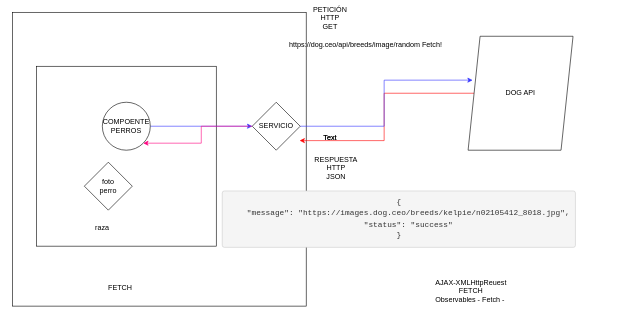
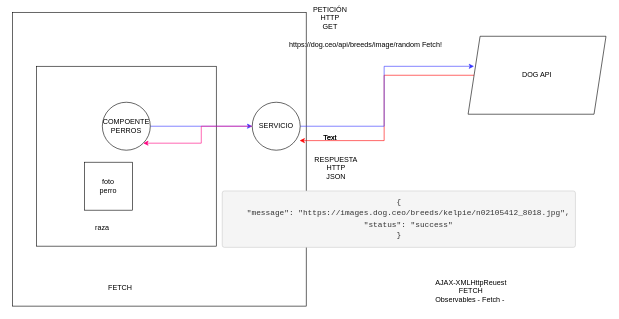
(521, 93) -> (537, 75)
(276, 126) -> (276, 126)
(108, 186) -> (108, 186)
